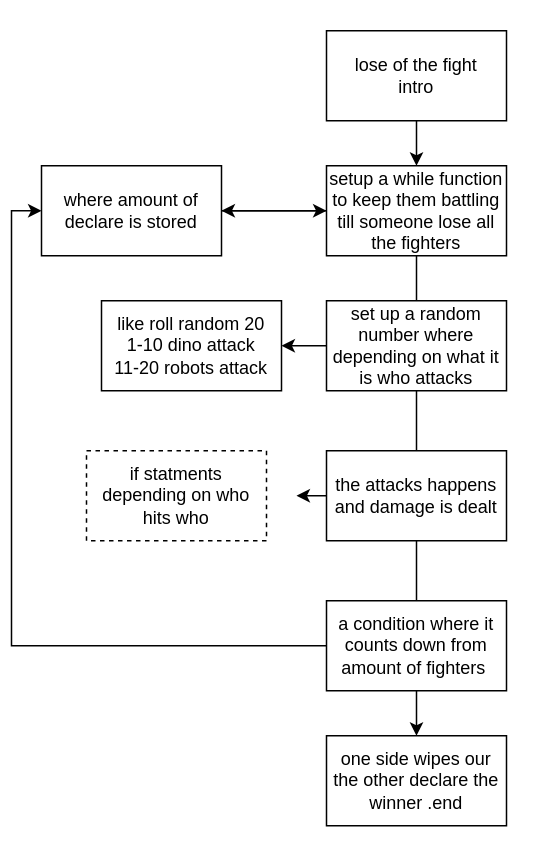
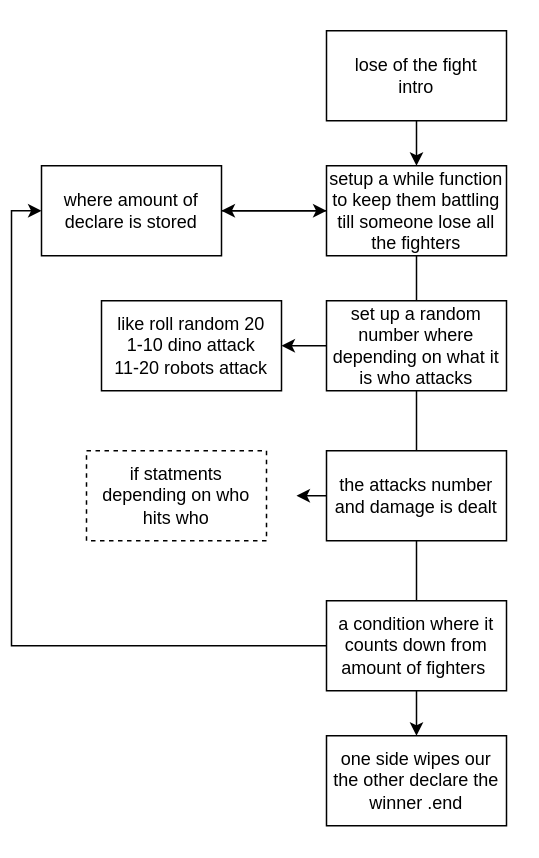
(416, 496) -> (416, 496)
